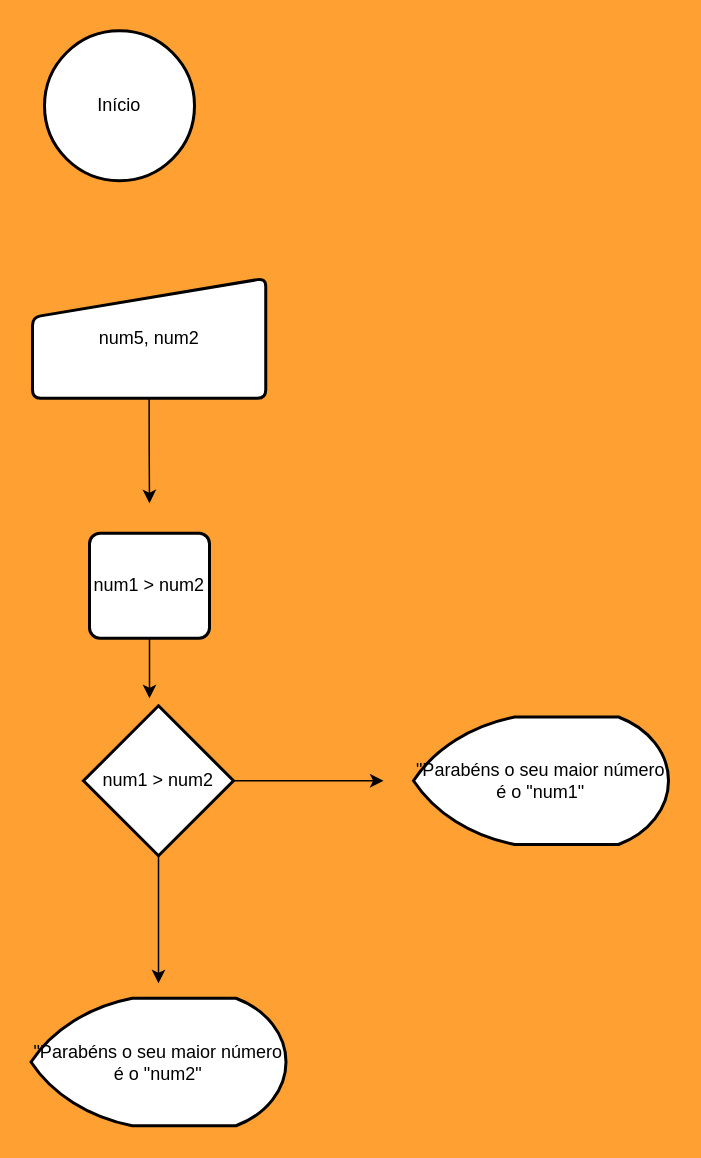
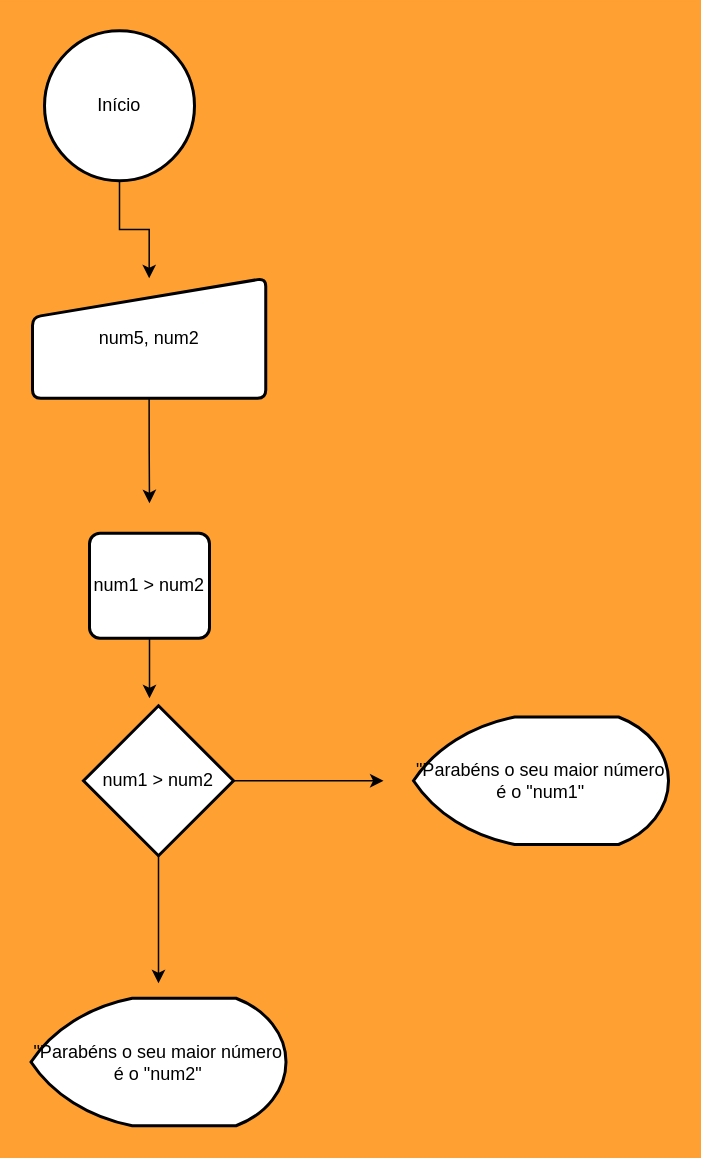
none -> (129, 230)
